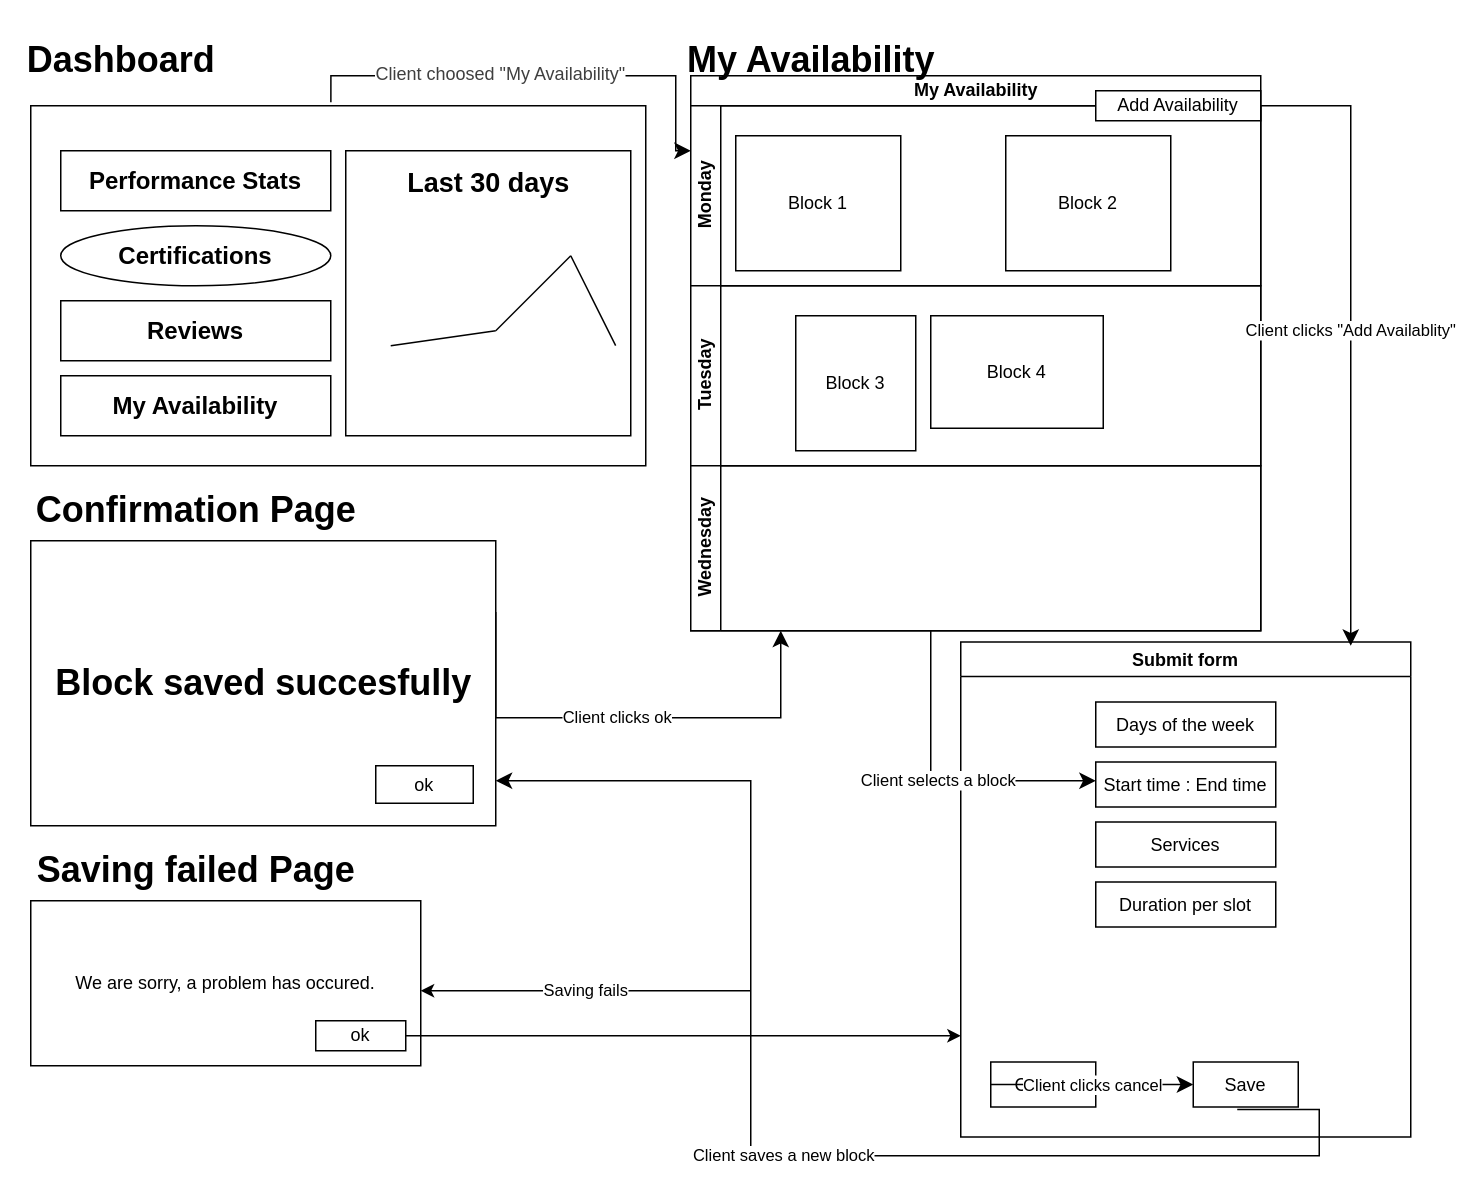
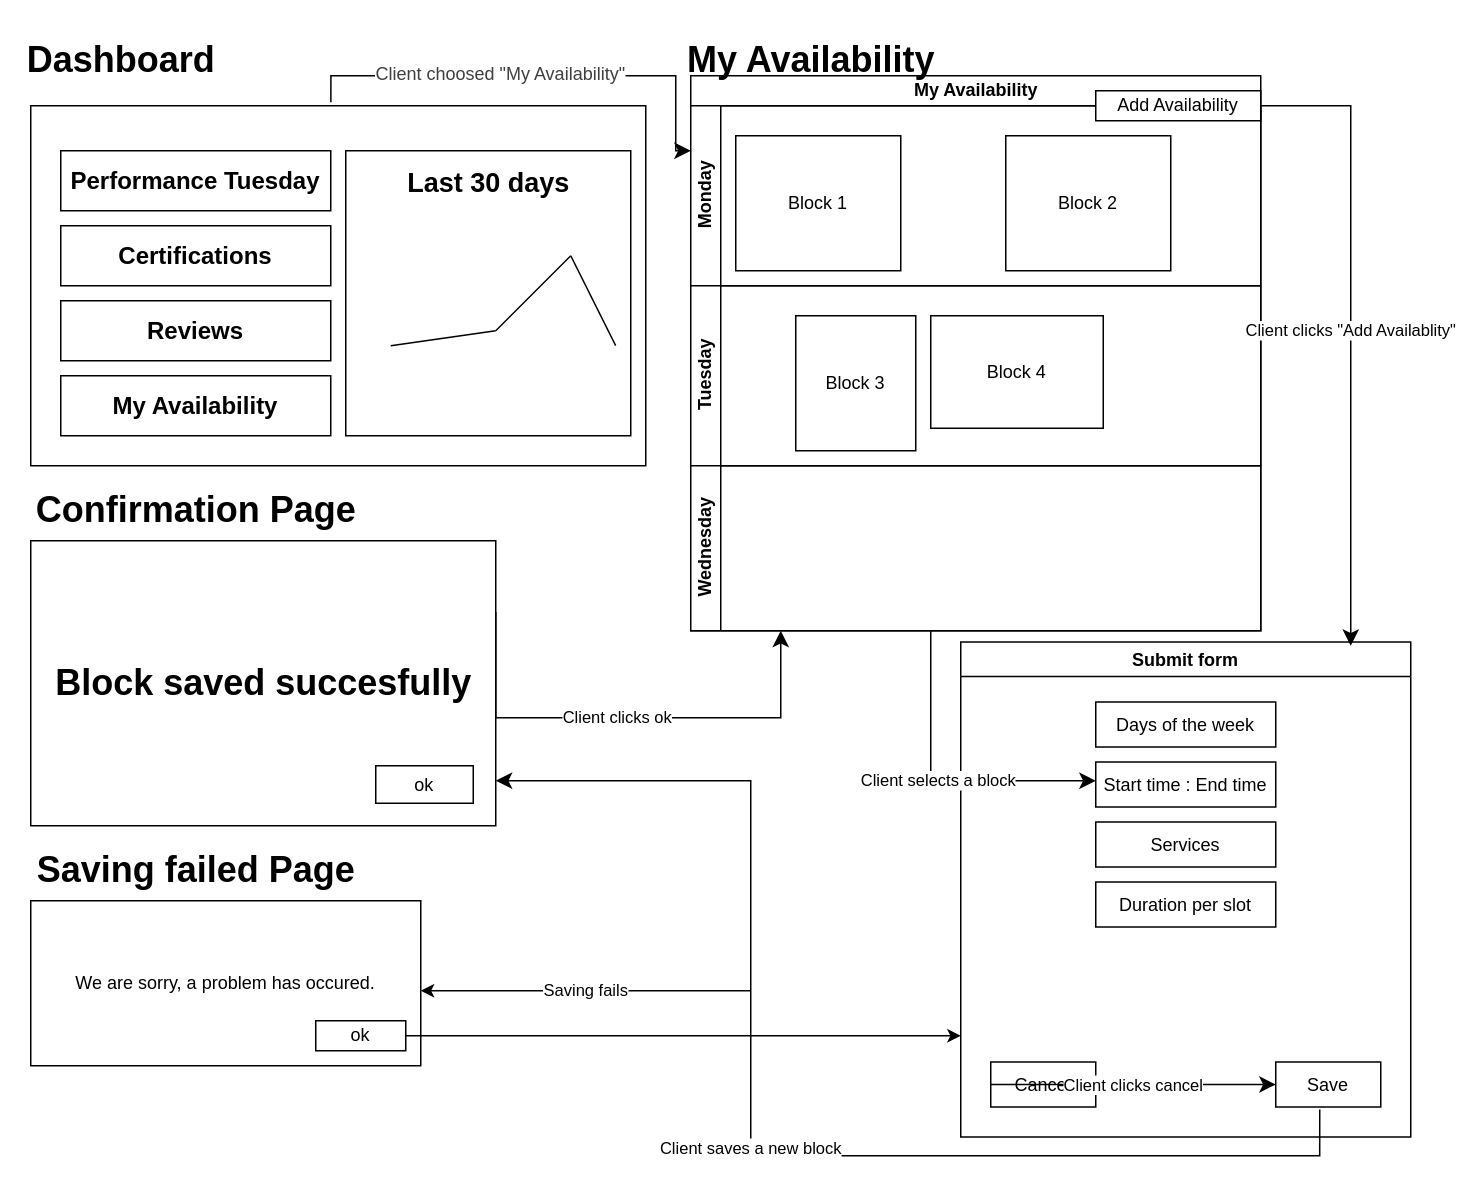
(196, 181) -> (196, 181)
(196, 256) -> (196, 256)
(1246, 1085) -> (1328, 1085)
